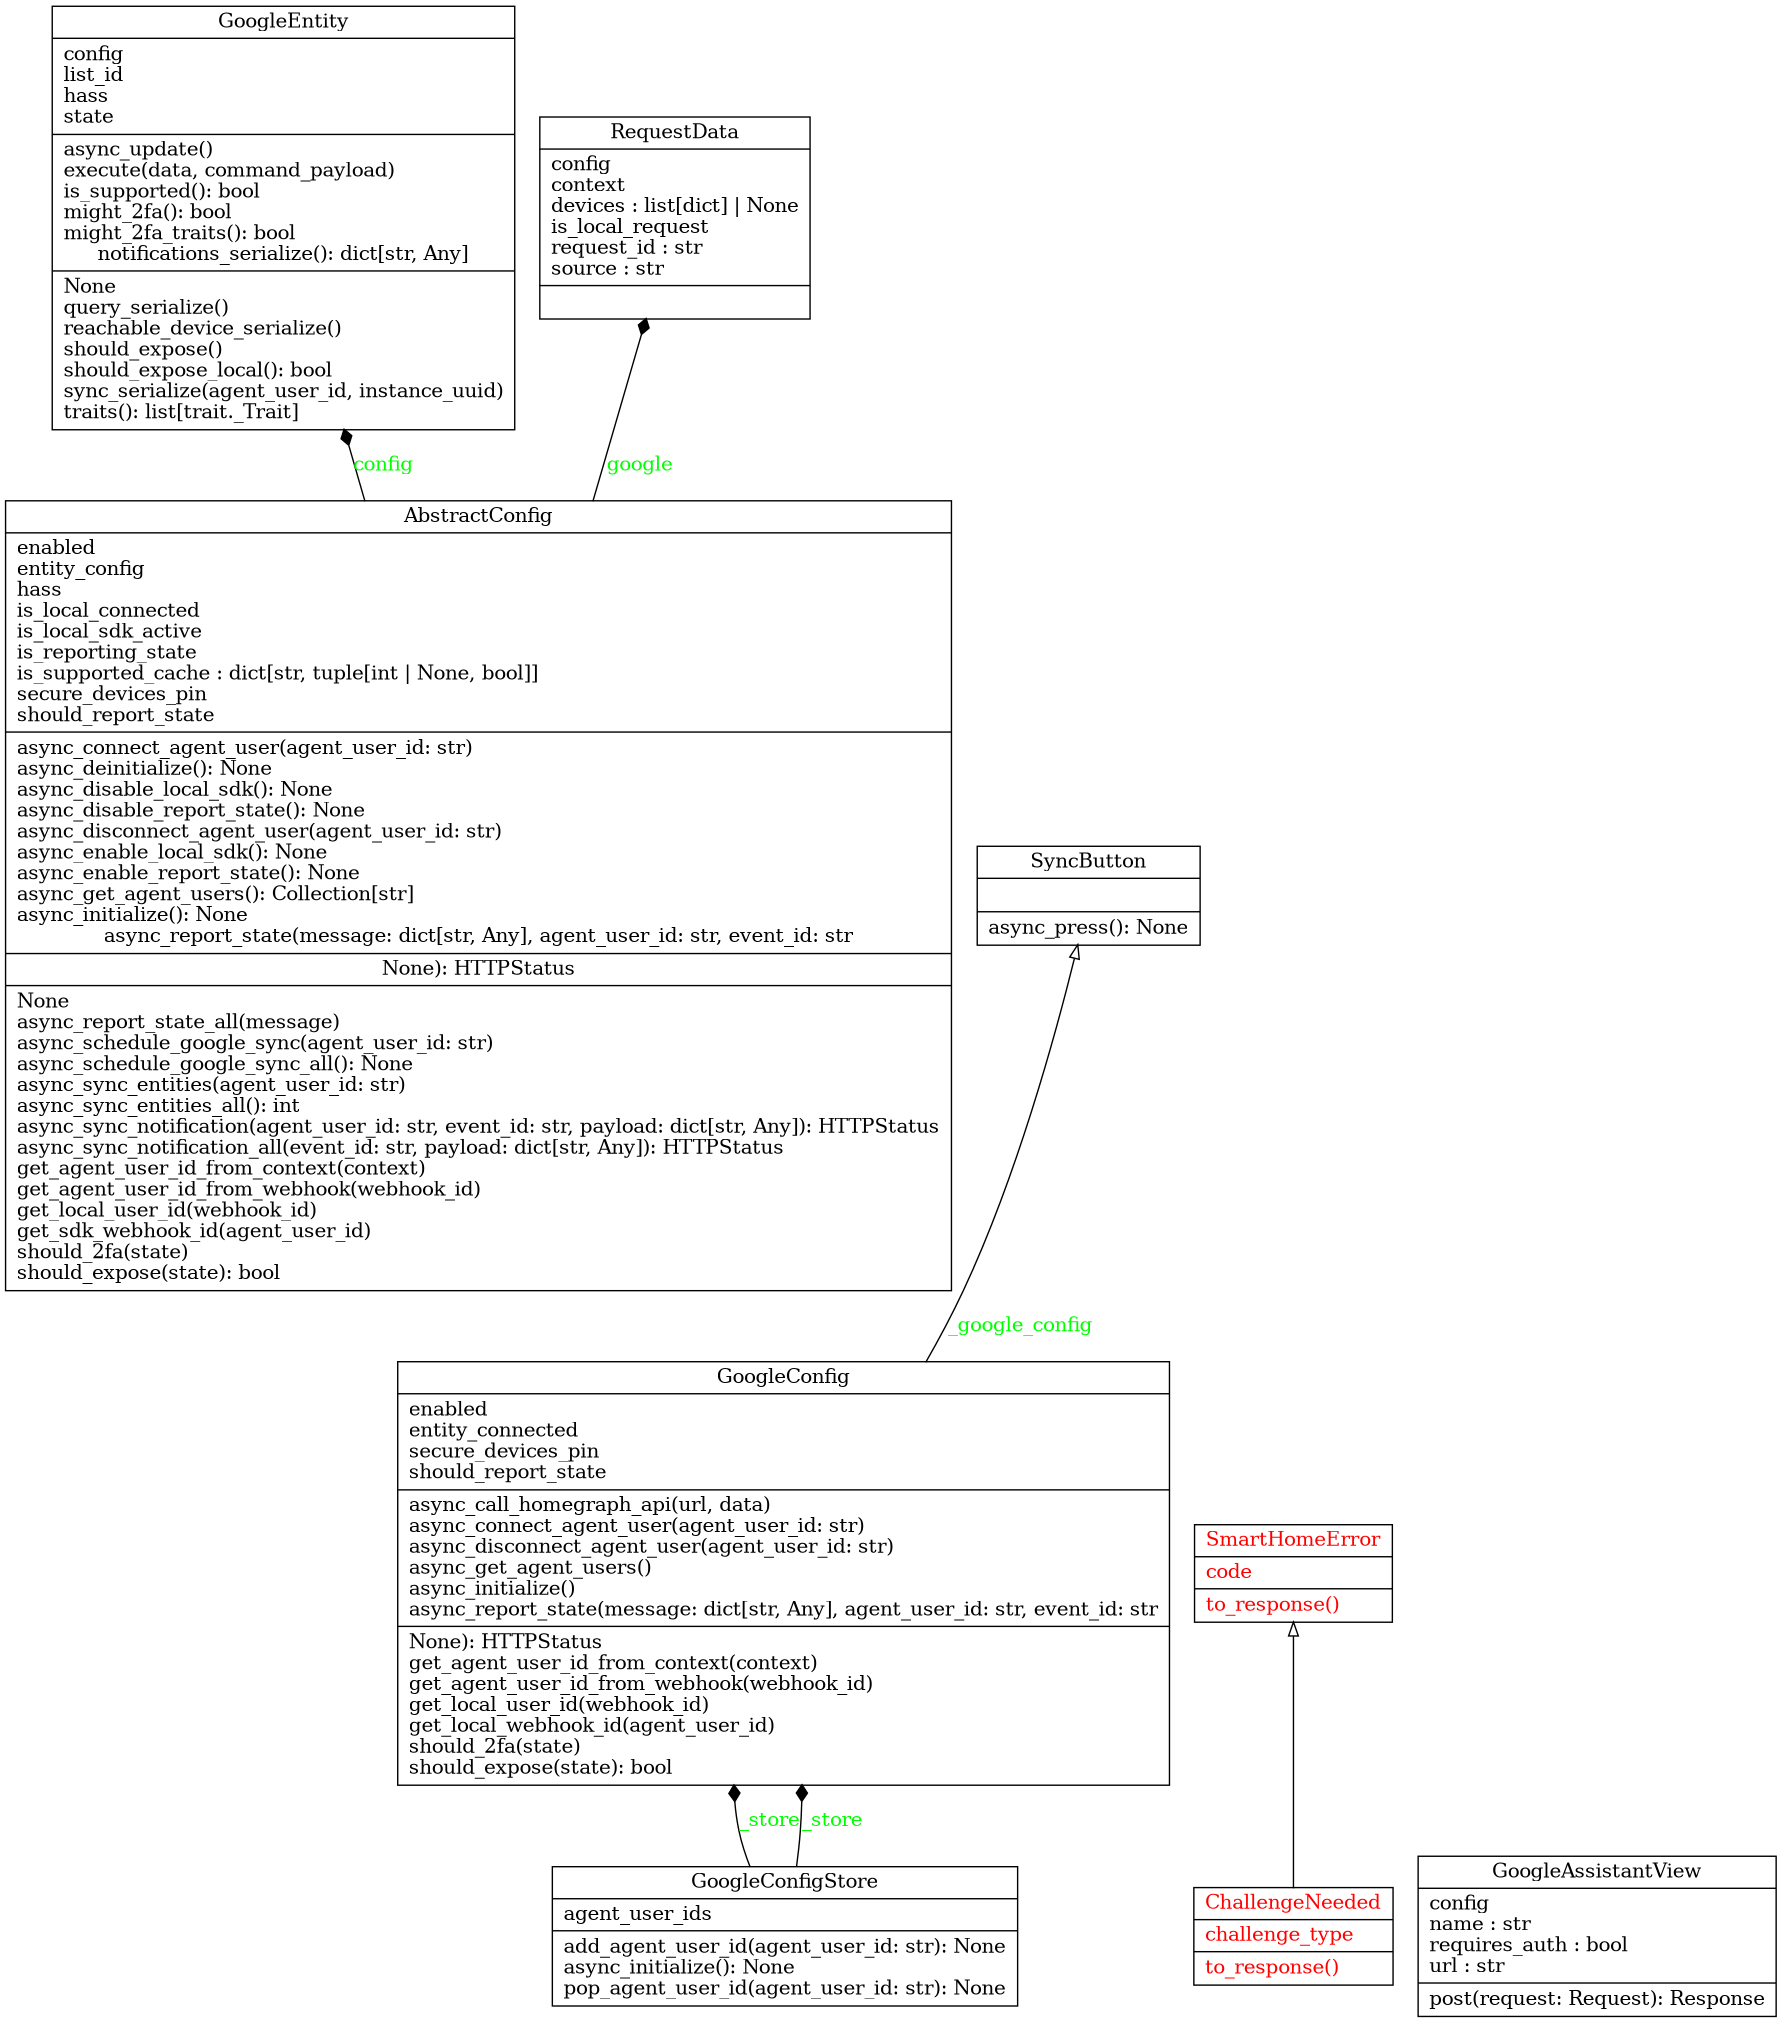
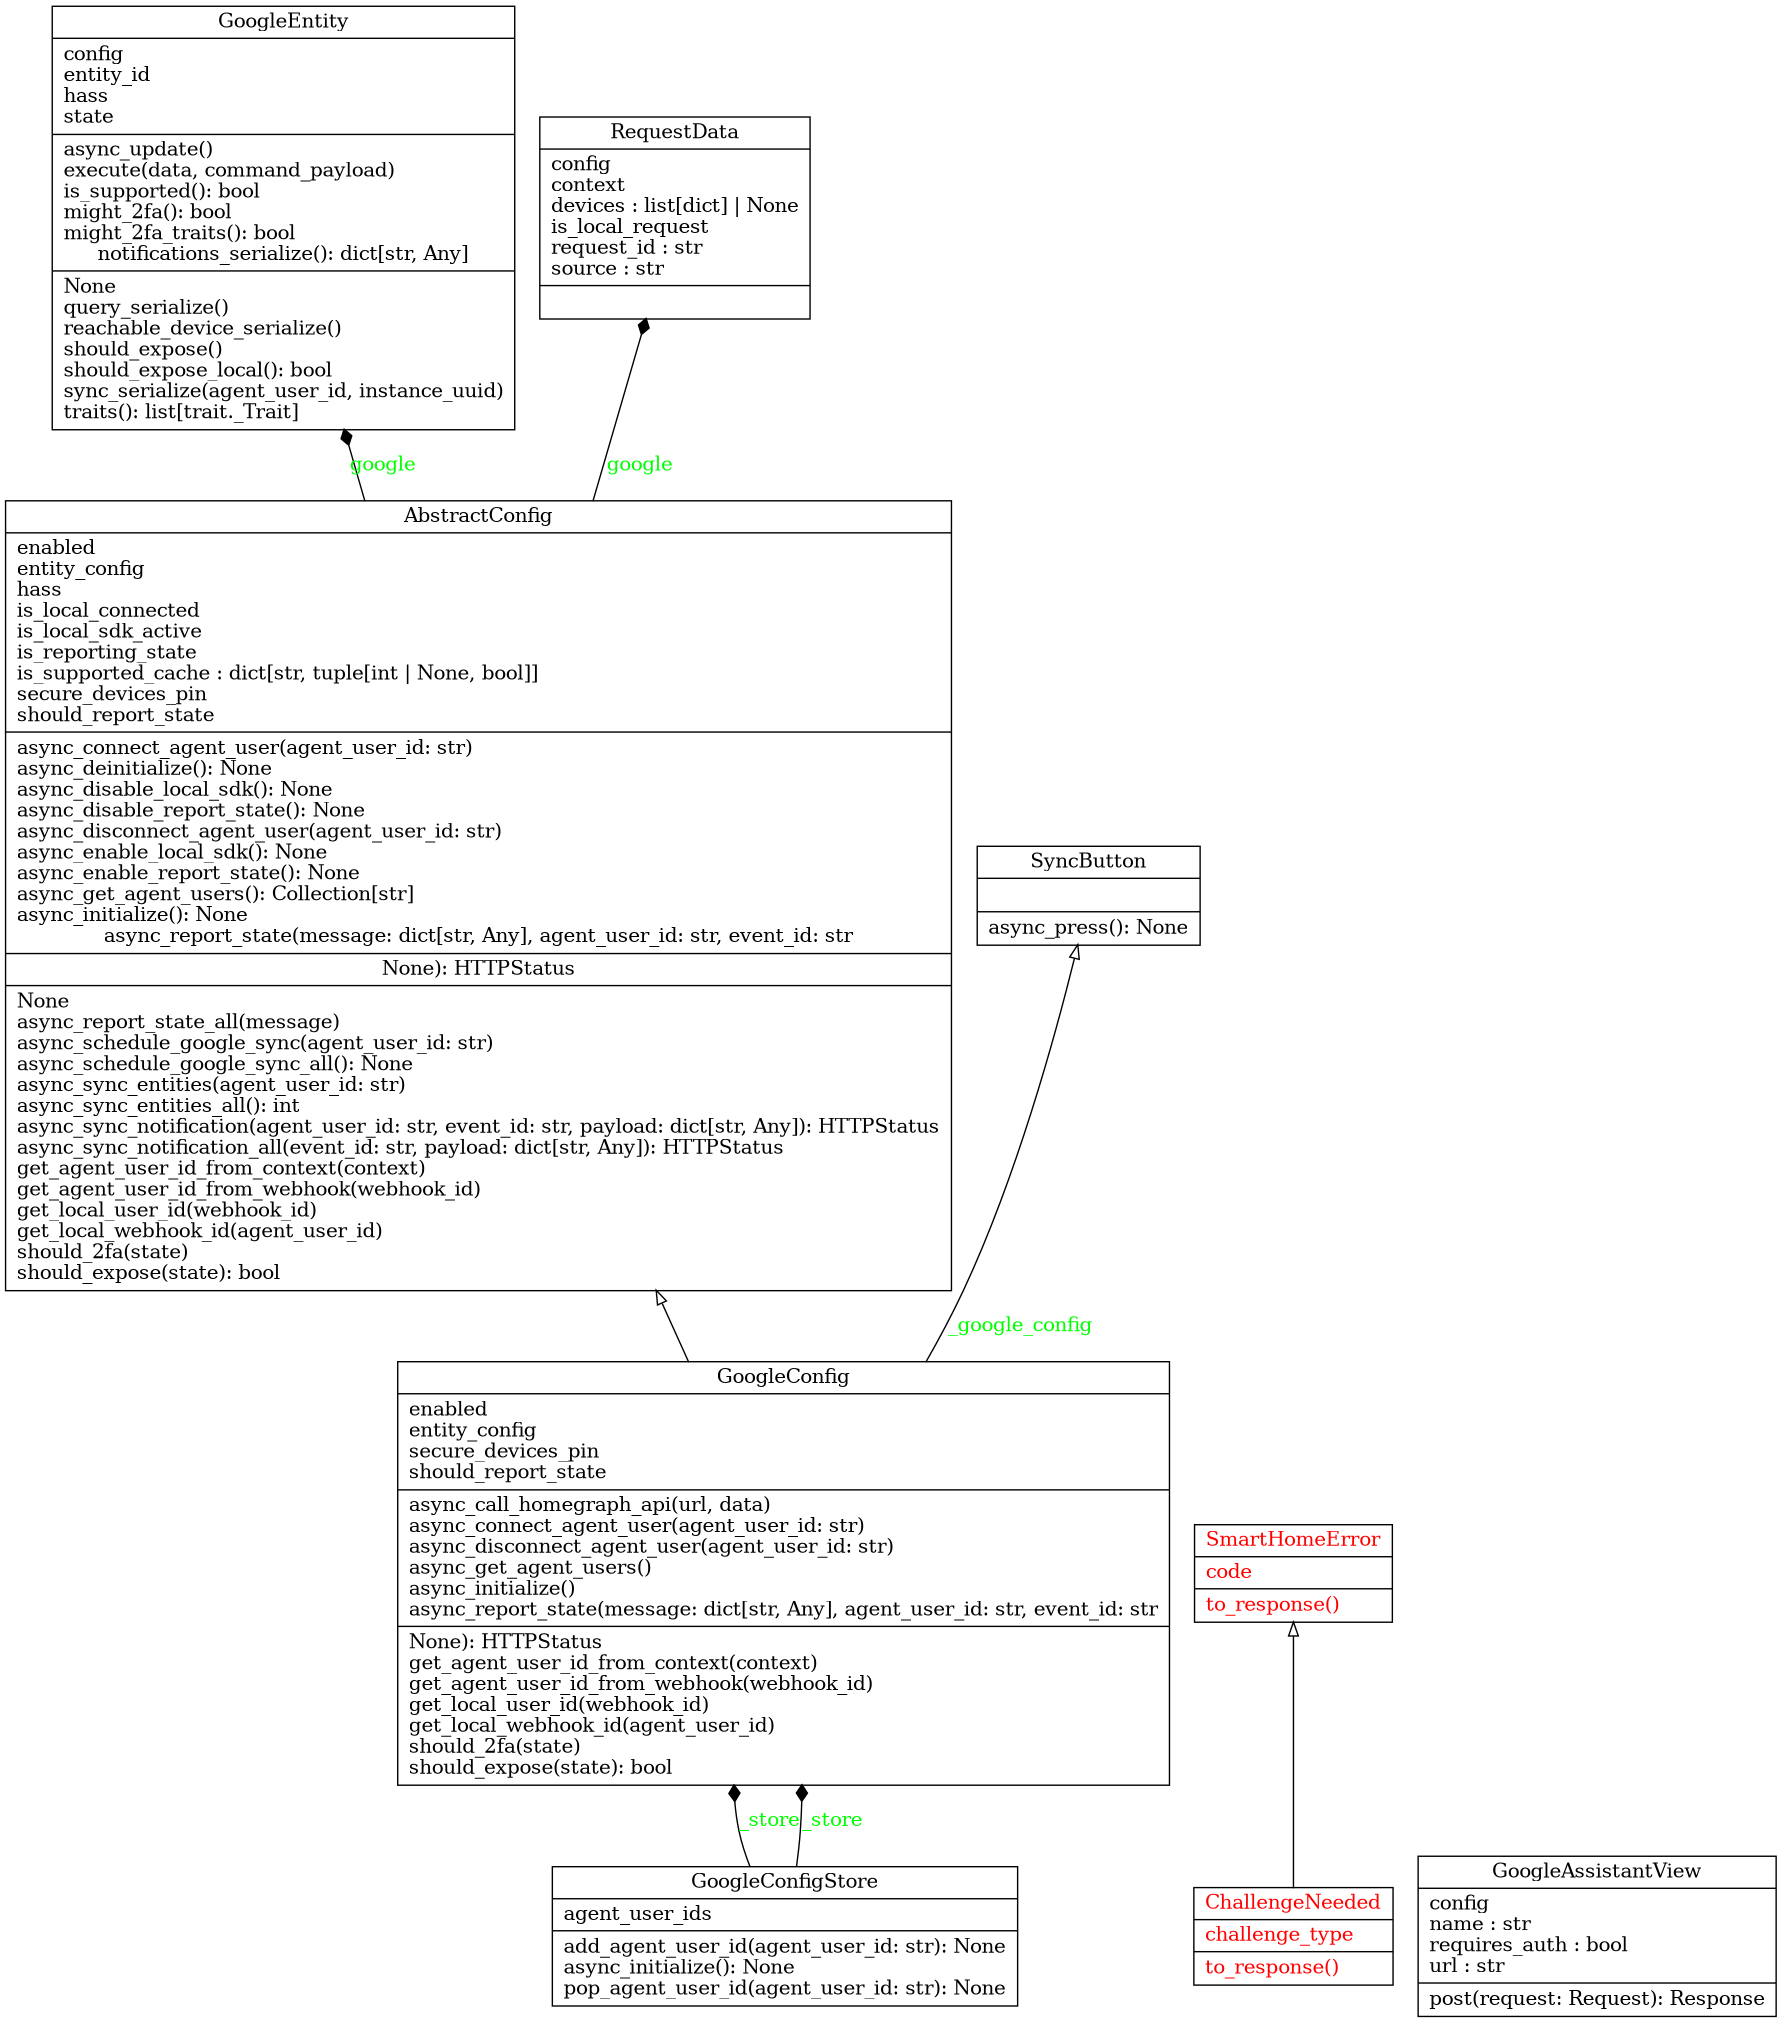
(93, 75) -> (107, 75)
(383, 465) -> (383, 465)
(194, 1231) -> (200, 1231)
none -> (675, 1333)
(494, 1431) -> (473, 1431)
